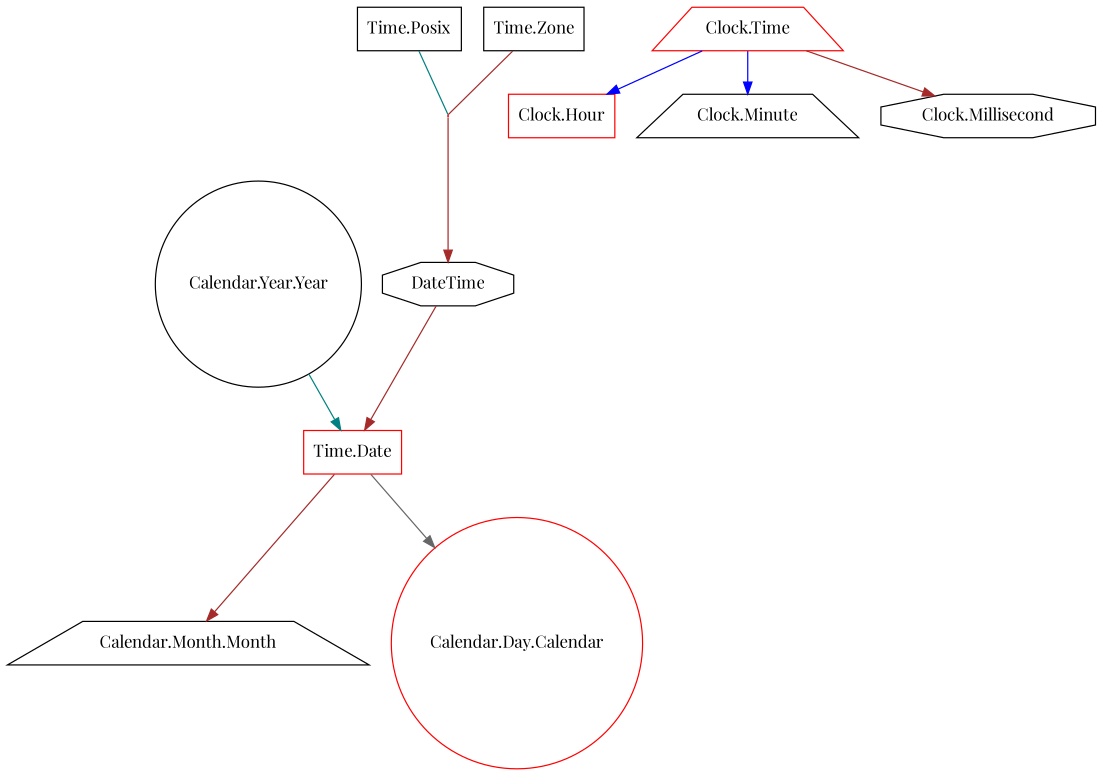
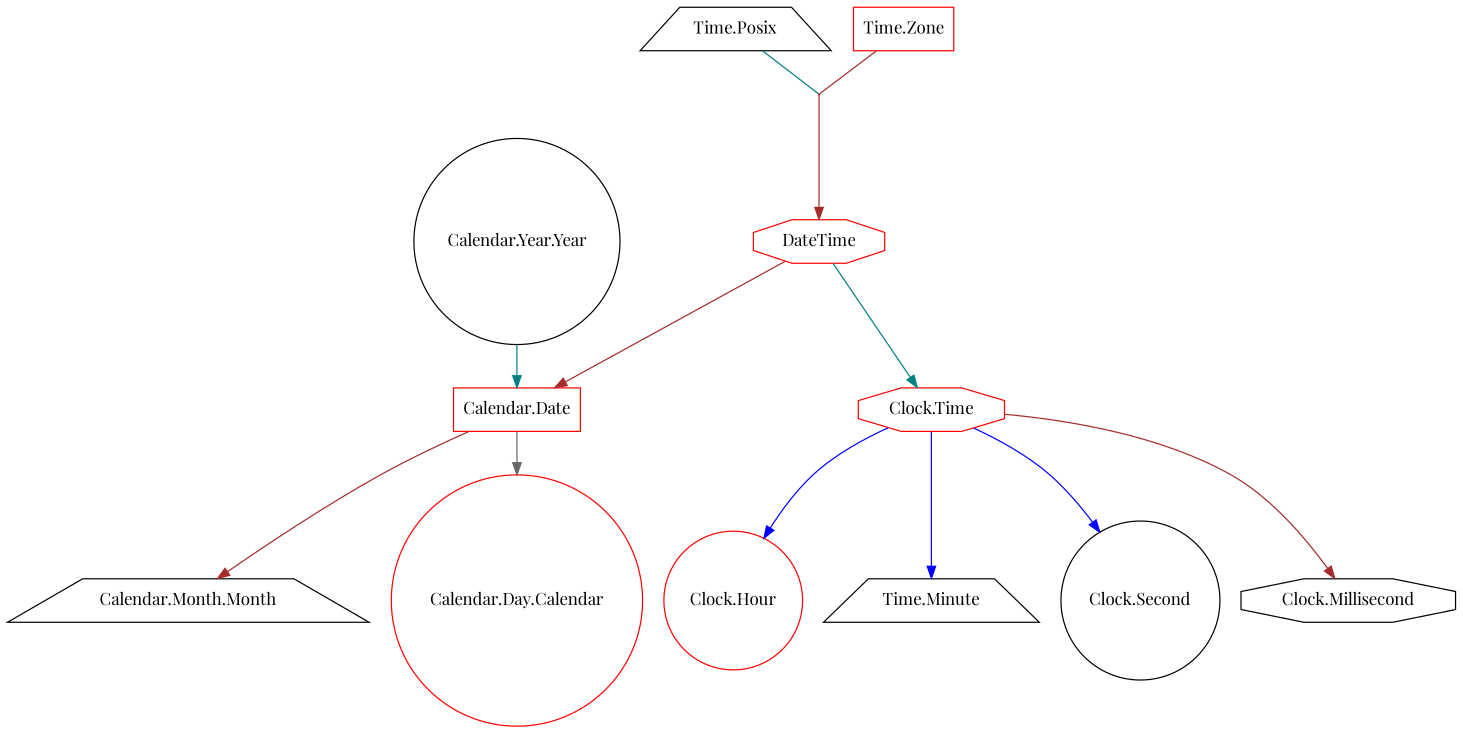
(409, 29) -> (736, 29)
(534, 29) -> (904, 29)
(748, 29) -> (931, 410)
(562, 116) -> (733, 601)
(748, 116) -> (931, 601)
(448, 284) -> (819, 242)
none -> (872, 320)
(353, 452) -> (517, 410)
none -> (1140, 601)
